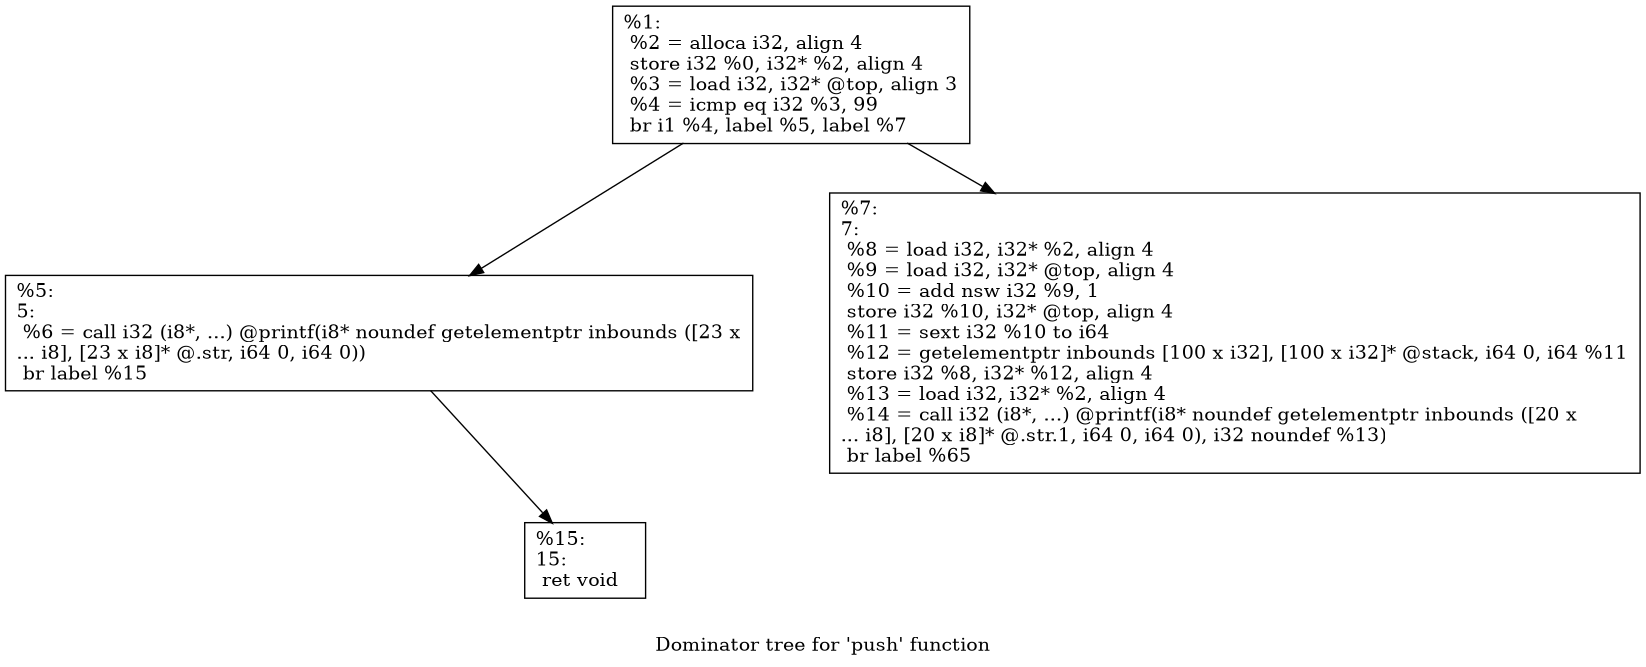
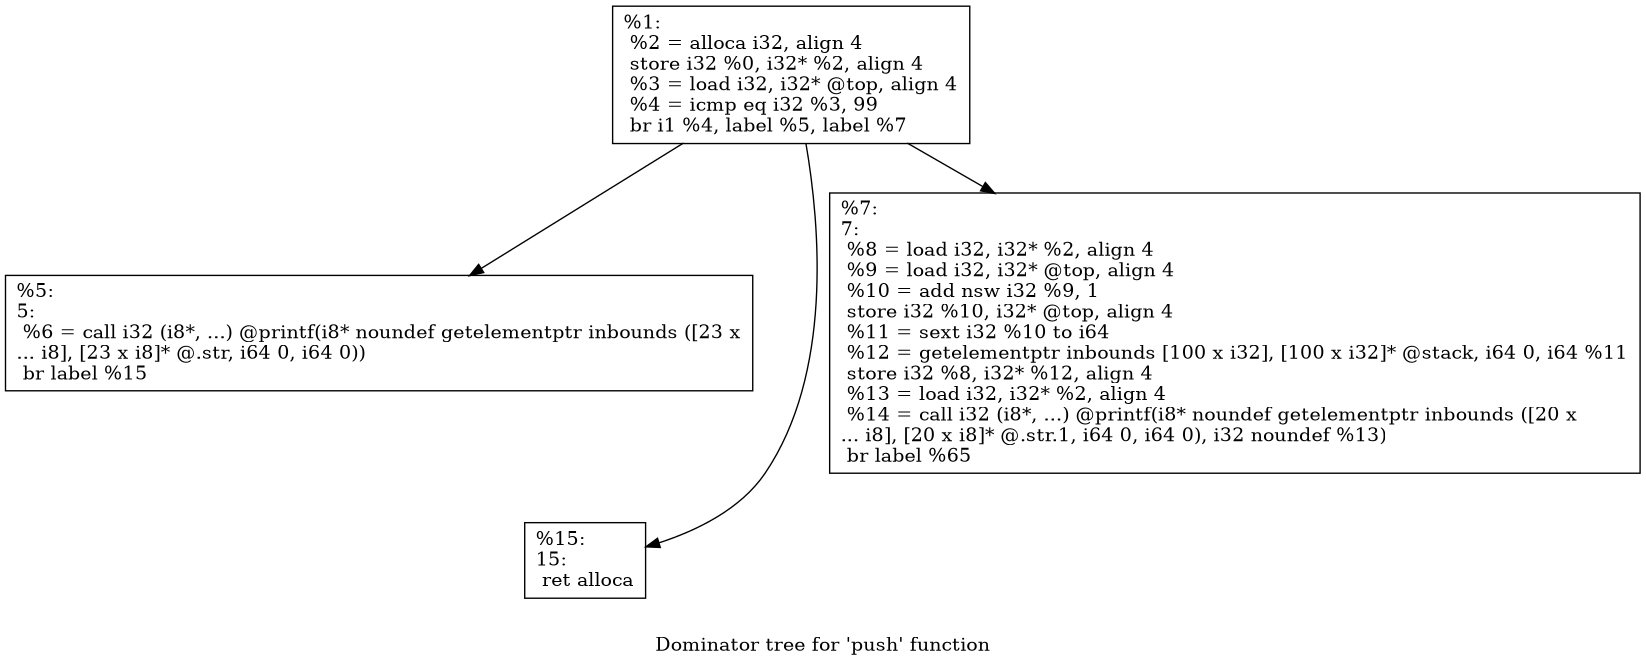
(791, 84) -> (791, 84)
(487, 452) -> (805, 376)
(578, 580) -> (585, 580)
